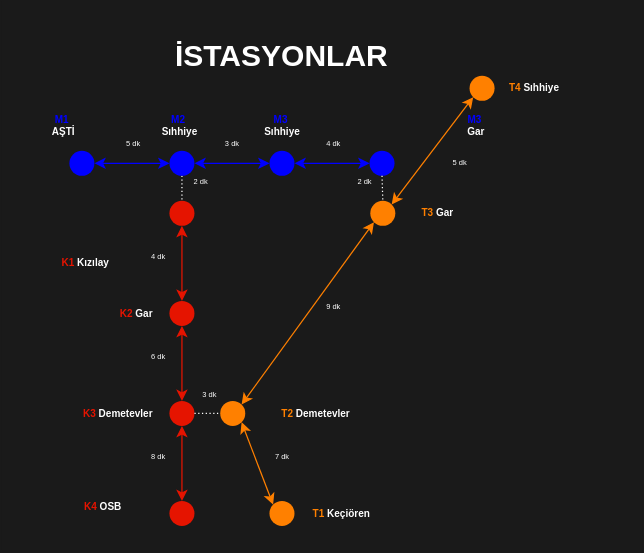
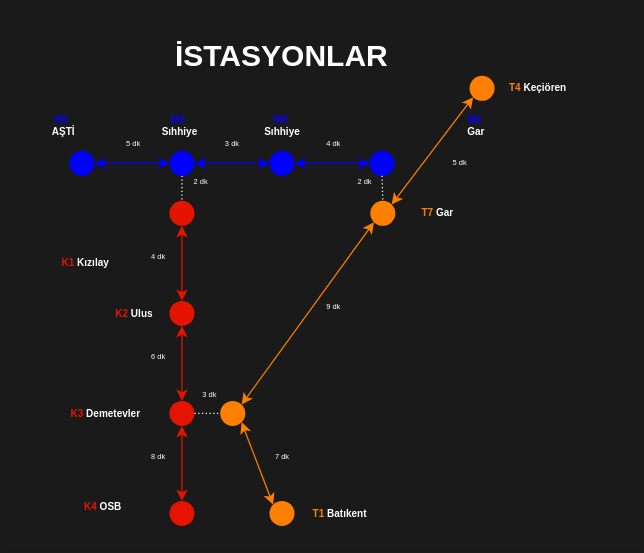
(536, 88) -> (539, 88)
(439, 213) -> (439, 213)
(136, 313) -> (135, 313)
(100, 413) -> (87, 413)
(333, 413) -> none
(343, 513) -> (344, 513)
